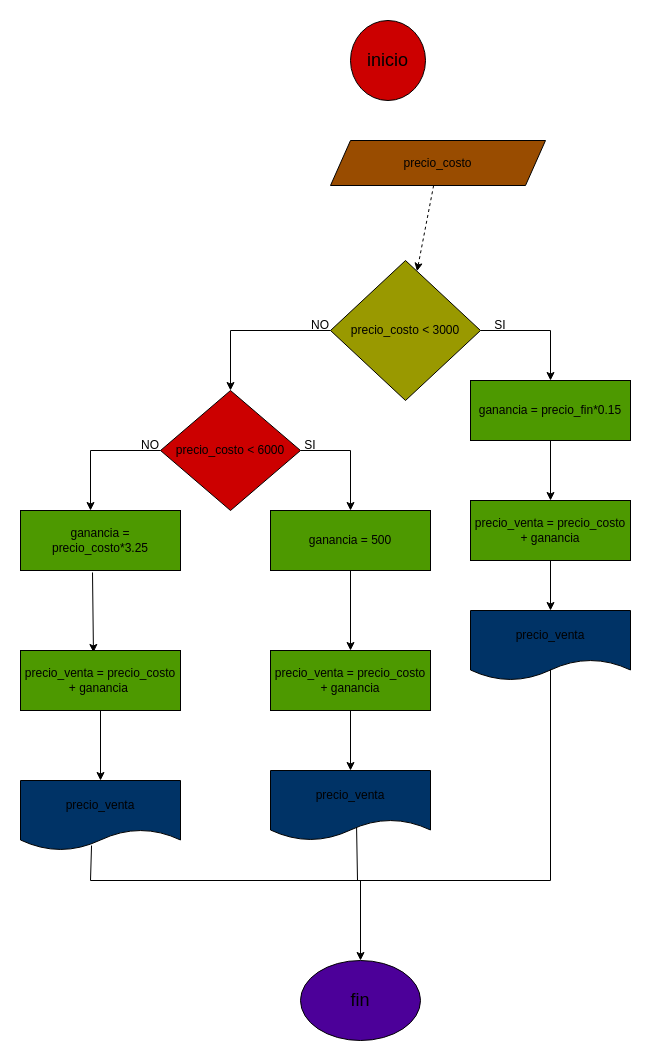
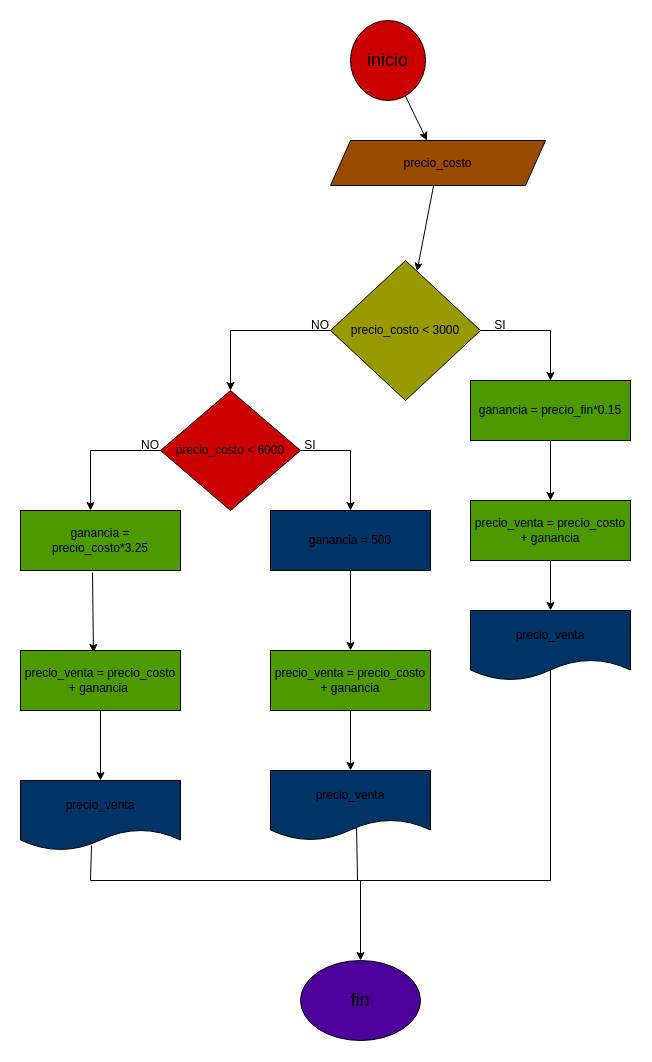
none -> (415, 115)
(426, 225) -> (426, 225)
(351, 541) -> (351, 541)
